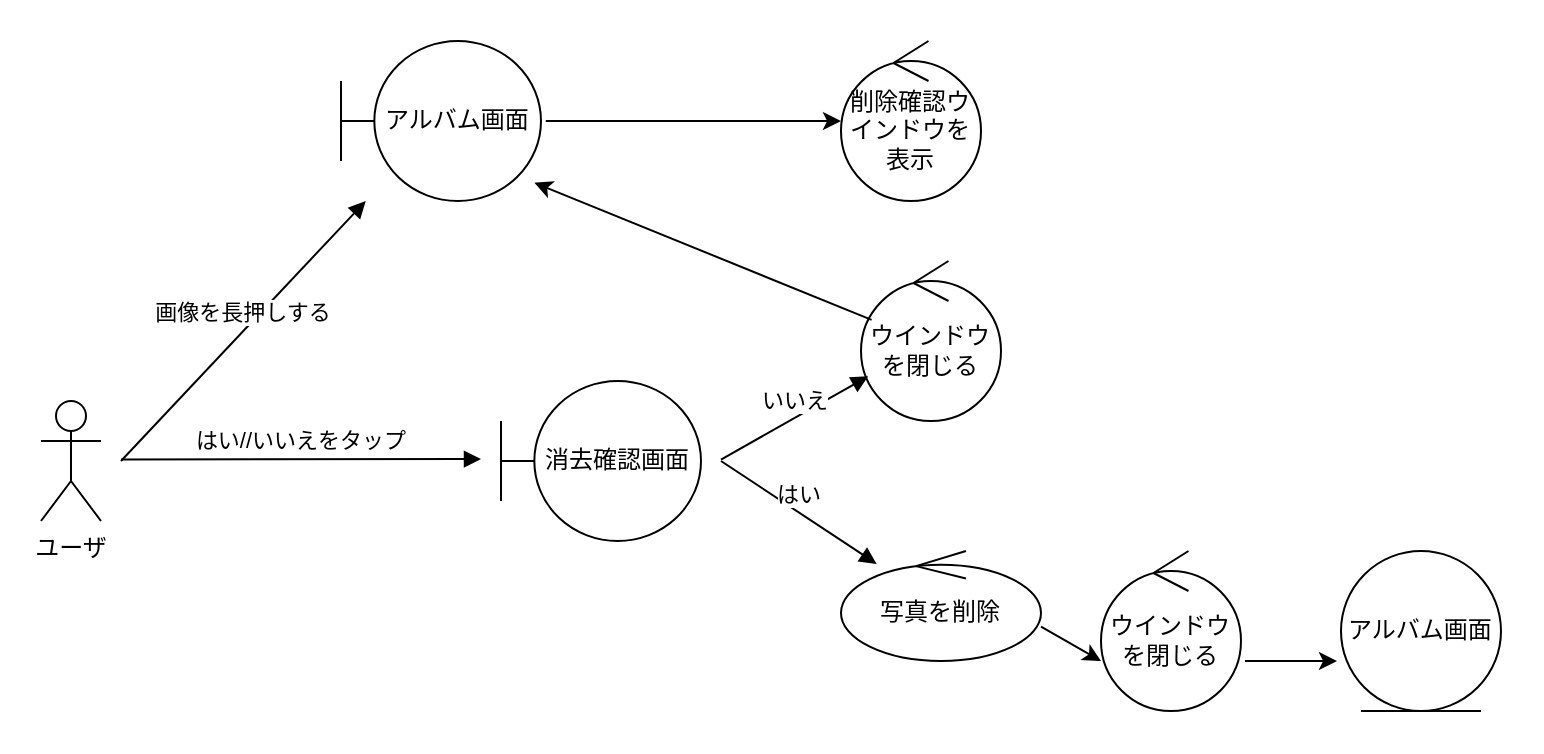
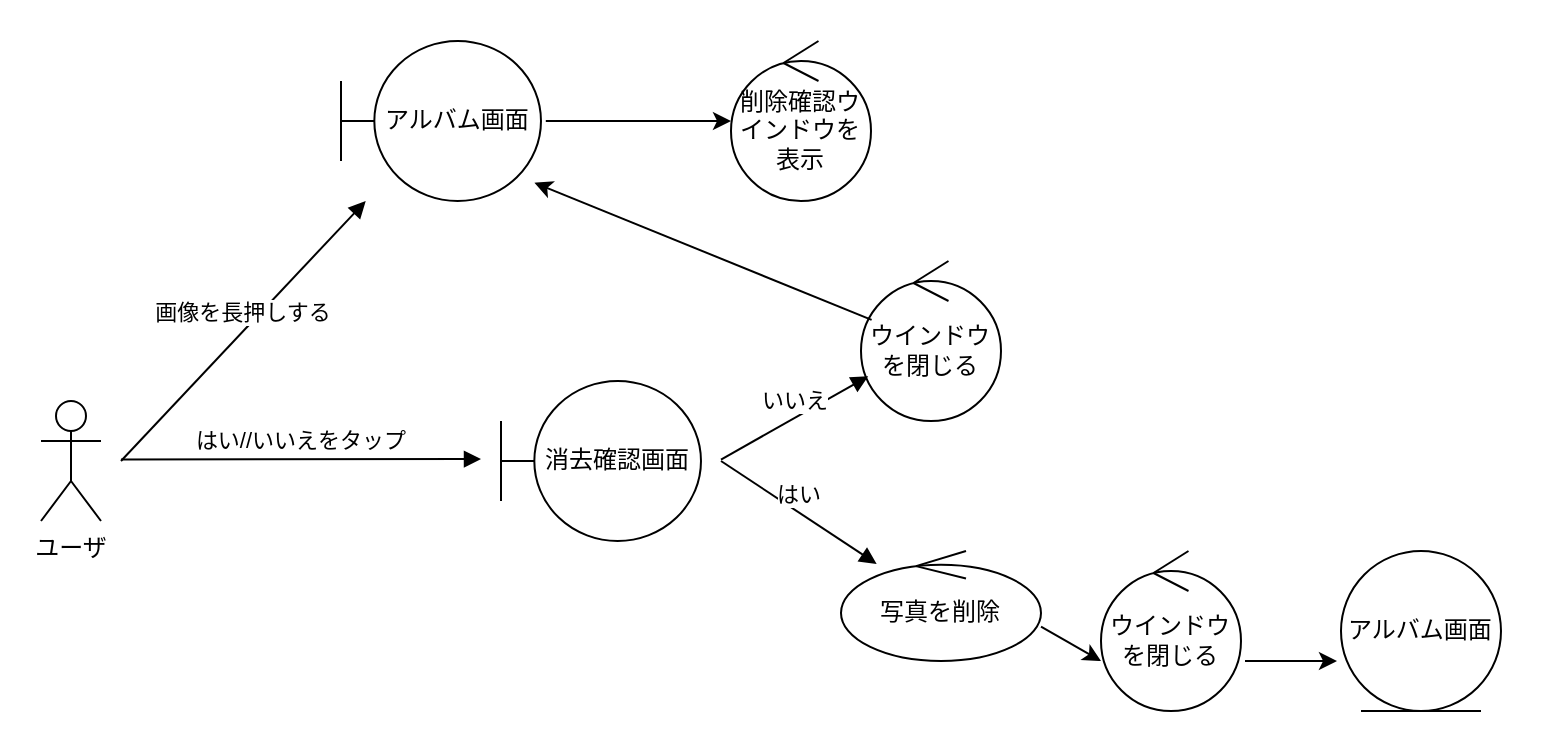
(911, 121) -> (801, 121)
